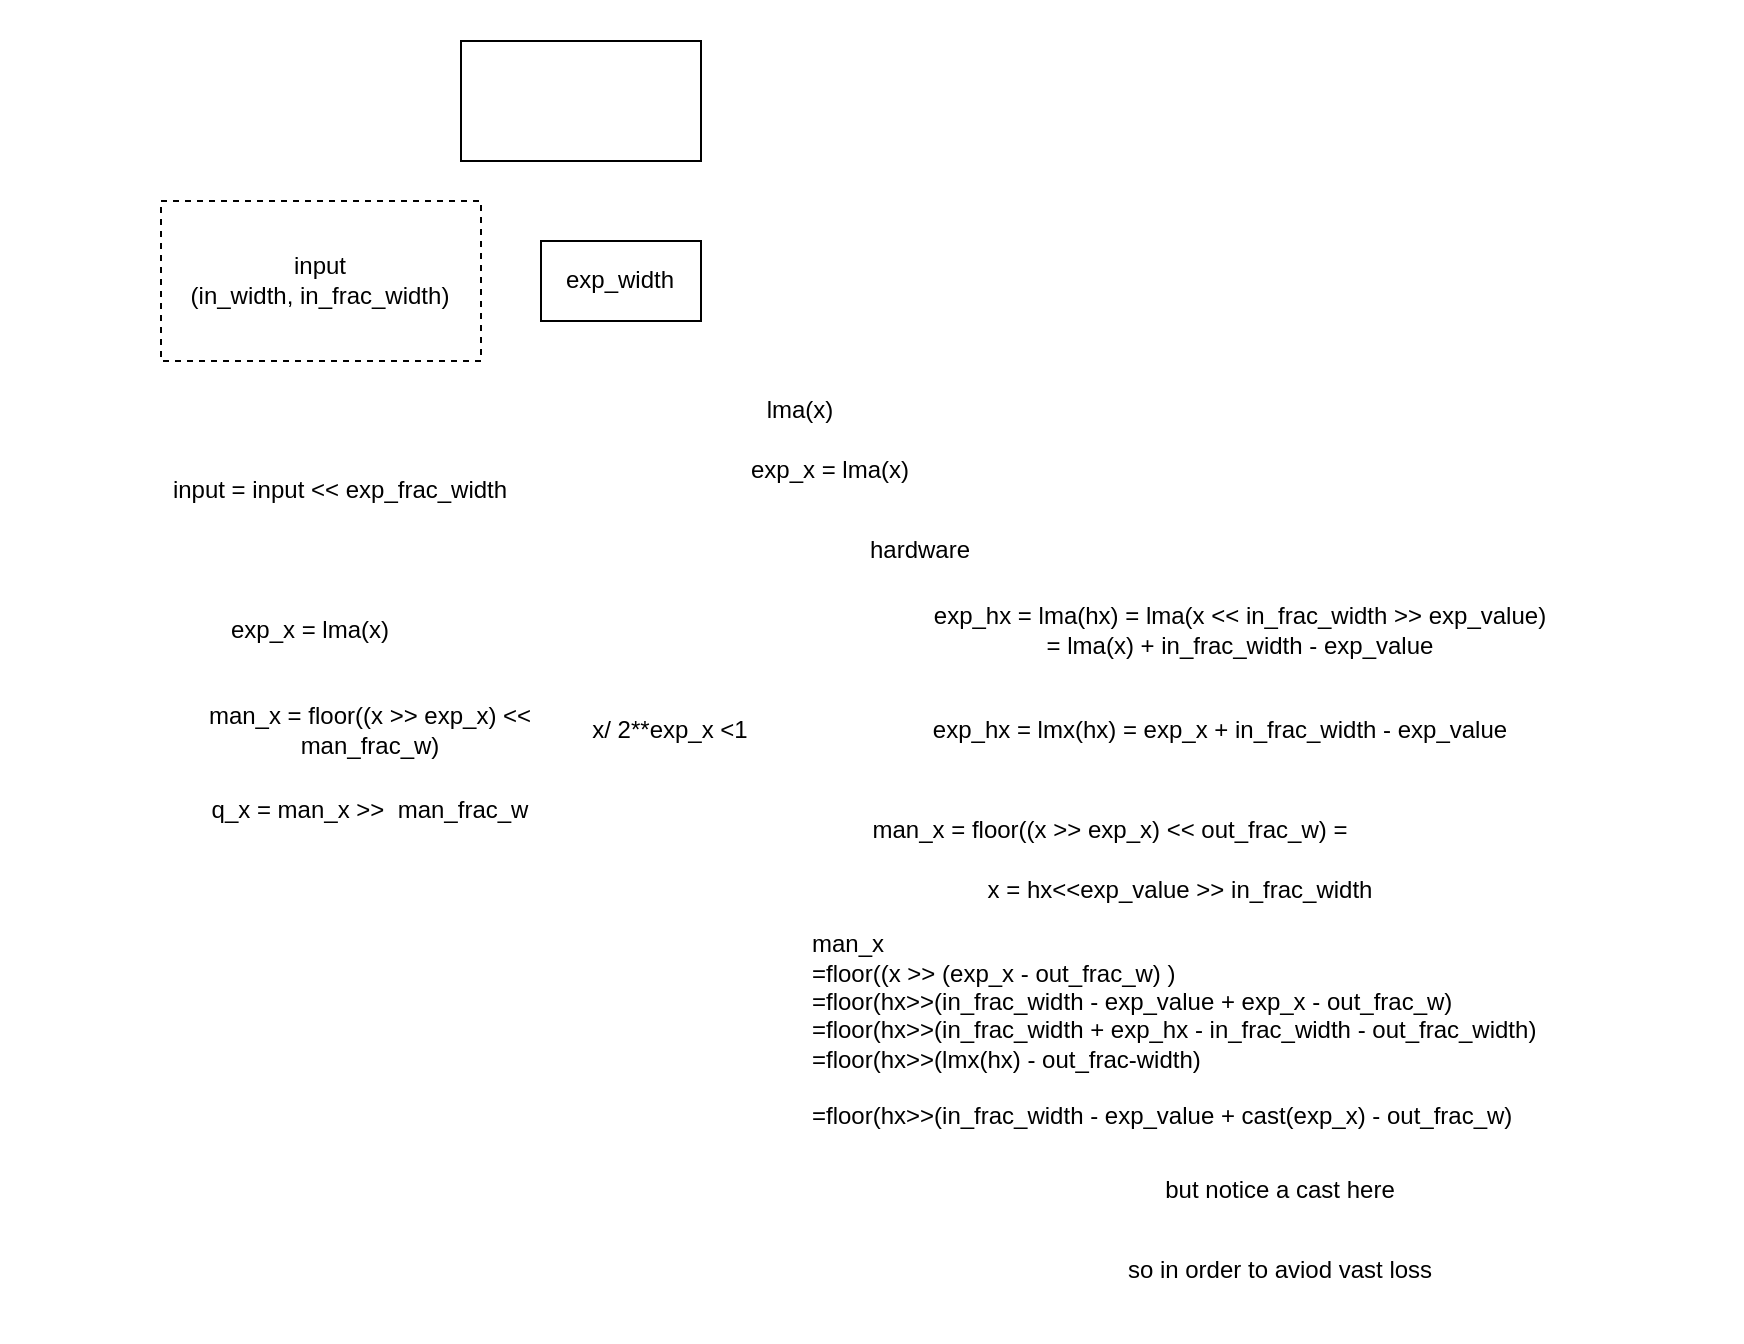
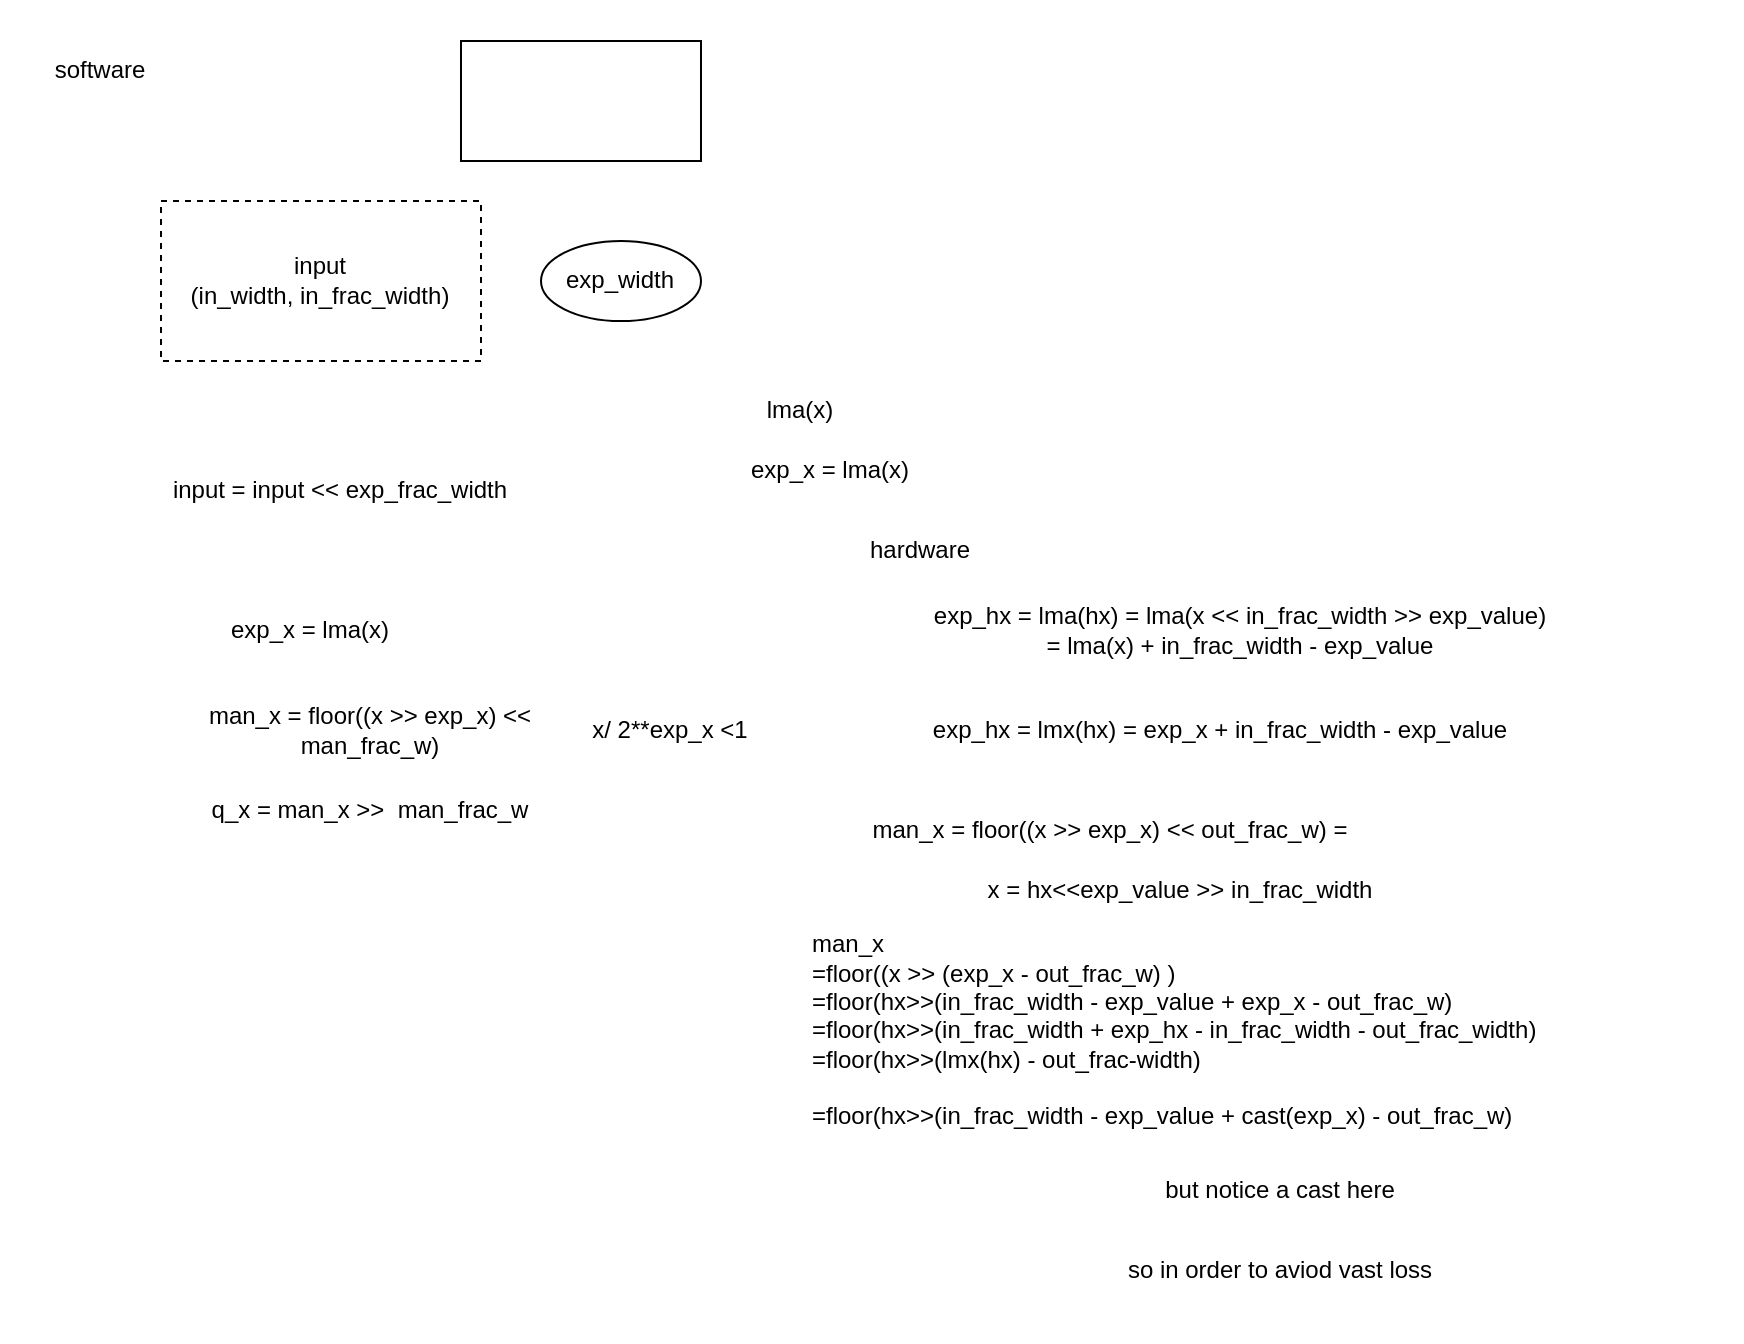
none -> (101, 71)
(621, 281) -> (621, 281)
